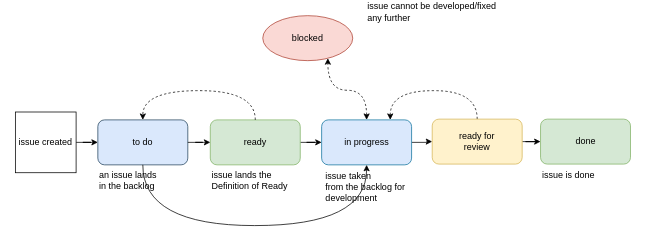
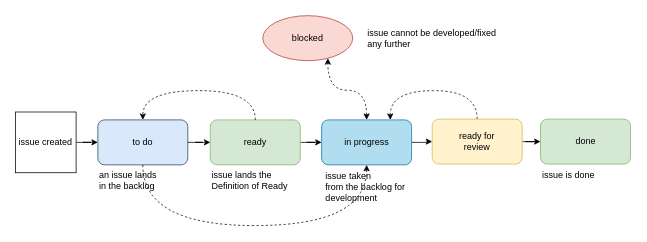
(432, 12) -> (432, 38)
(367, 142) -> (367, 142)
(233, 225) -> (233, 225)
